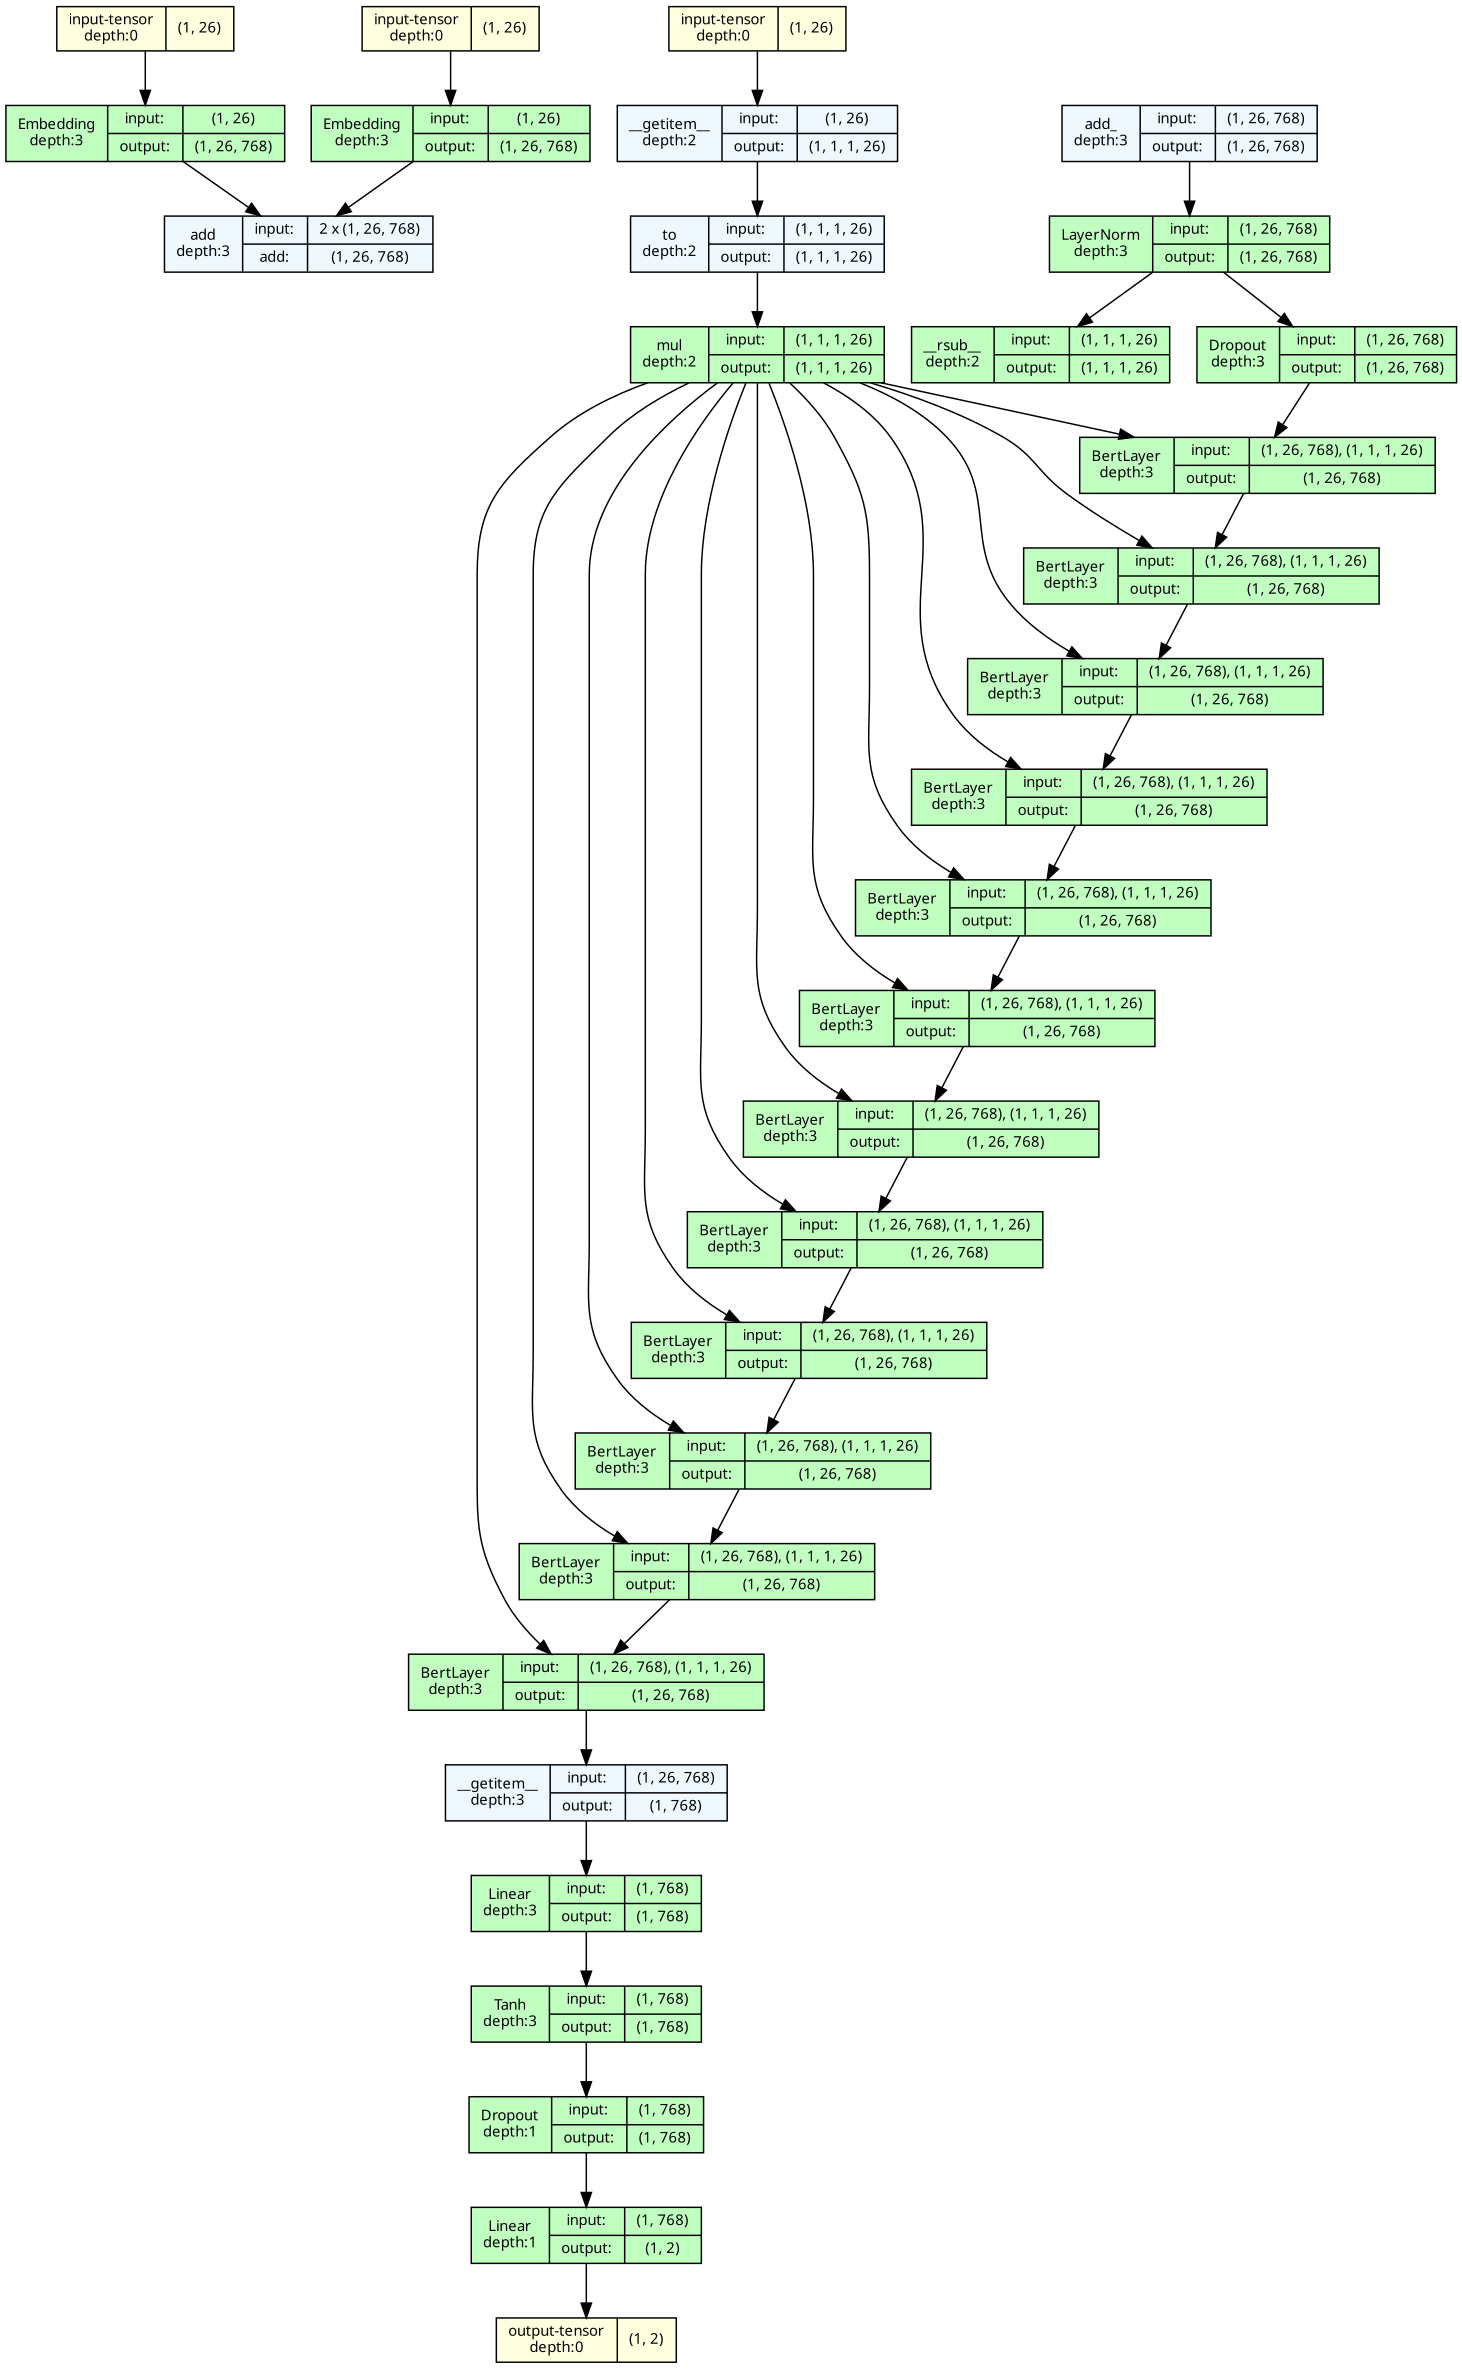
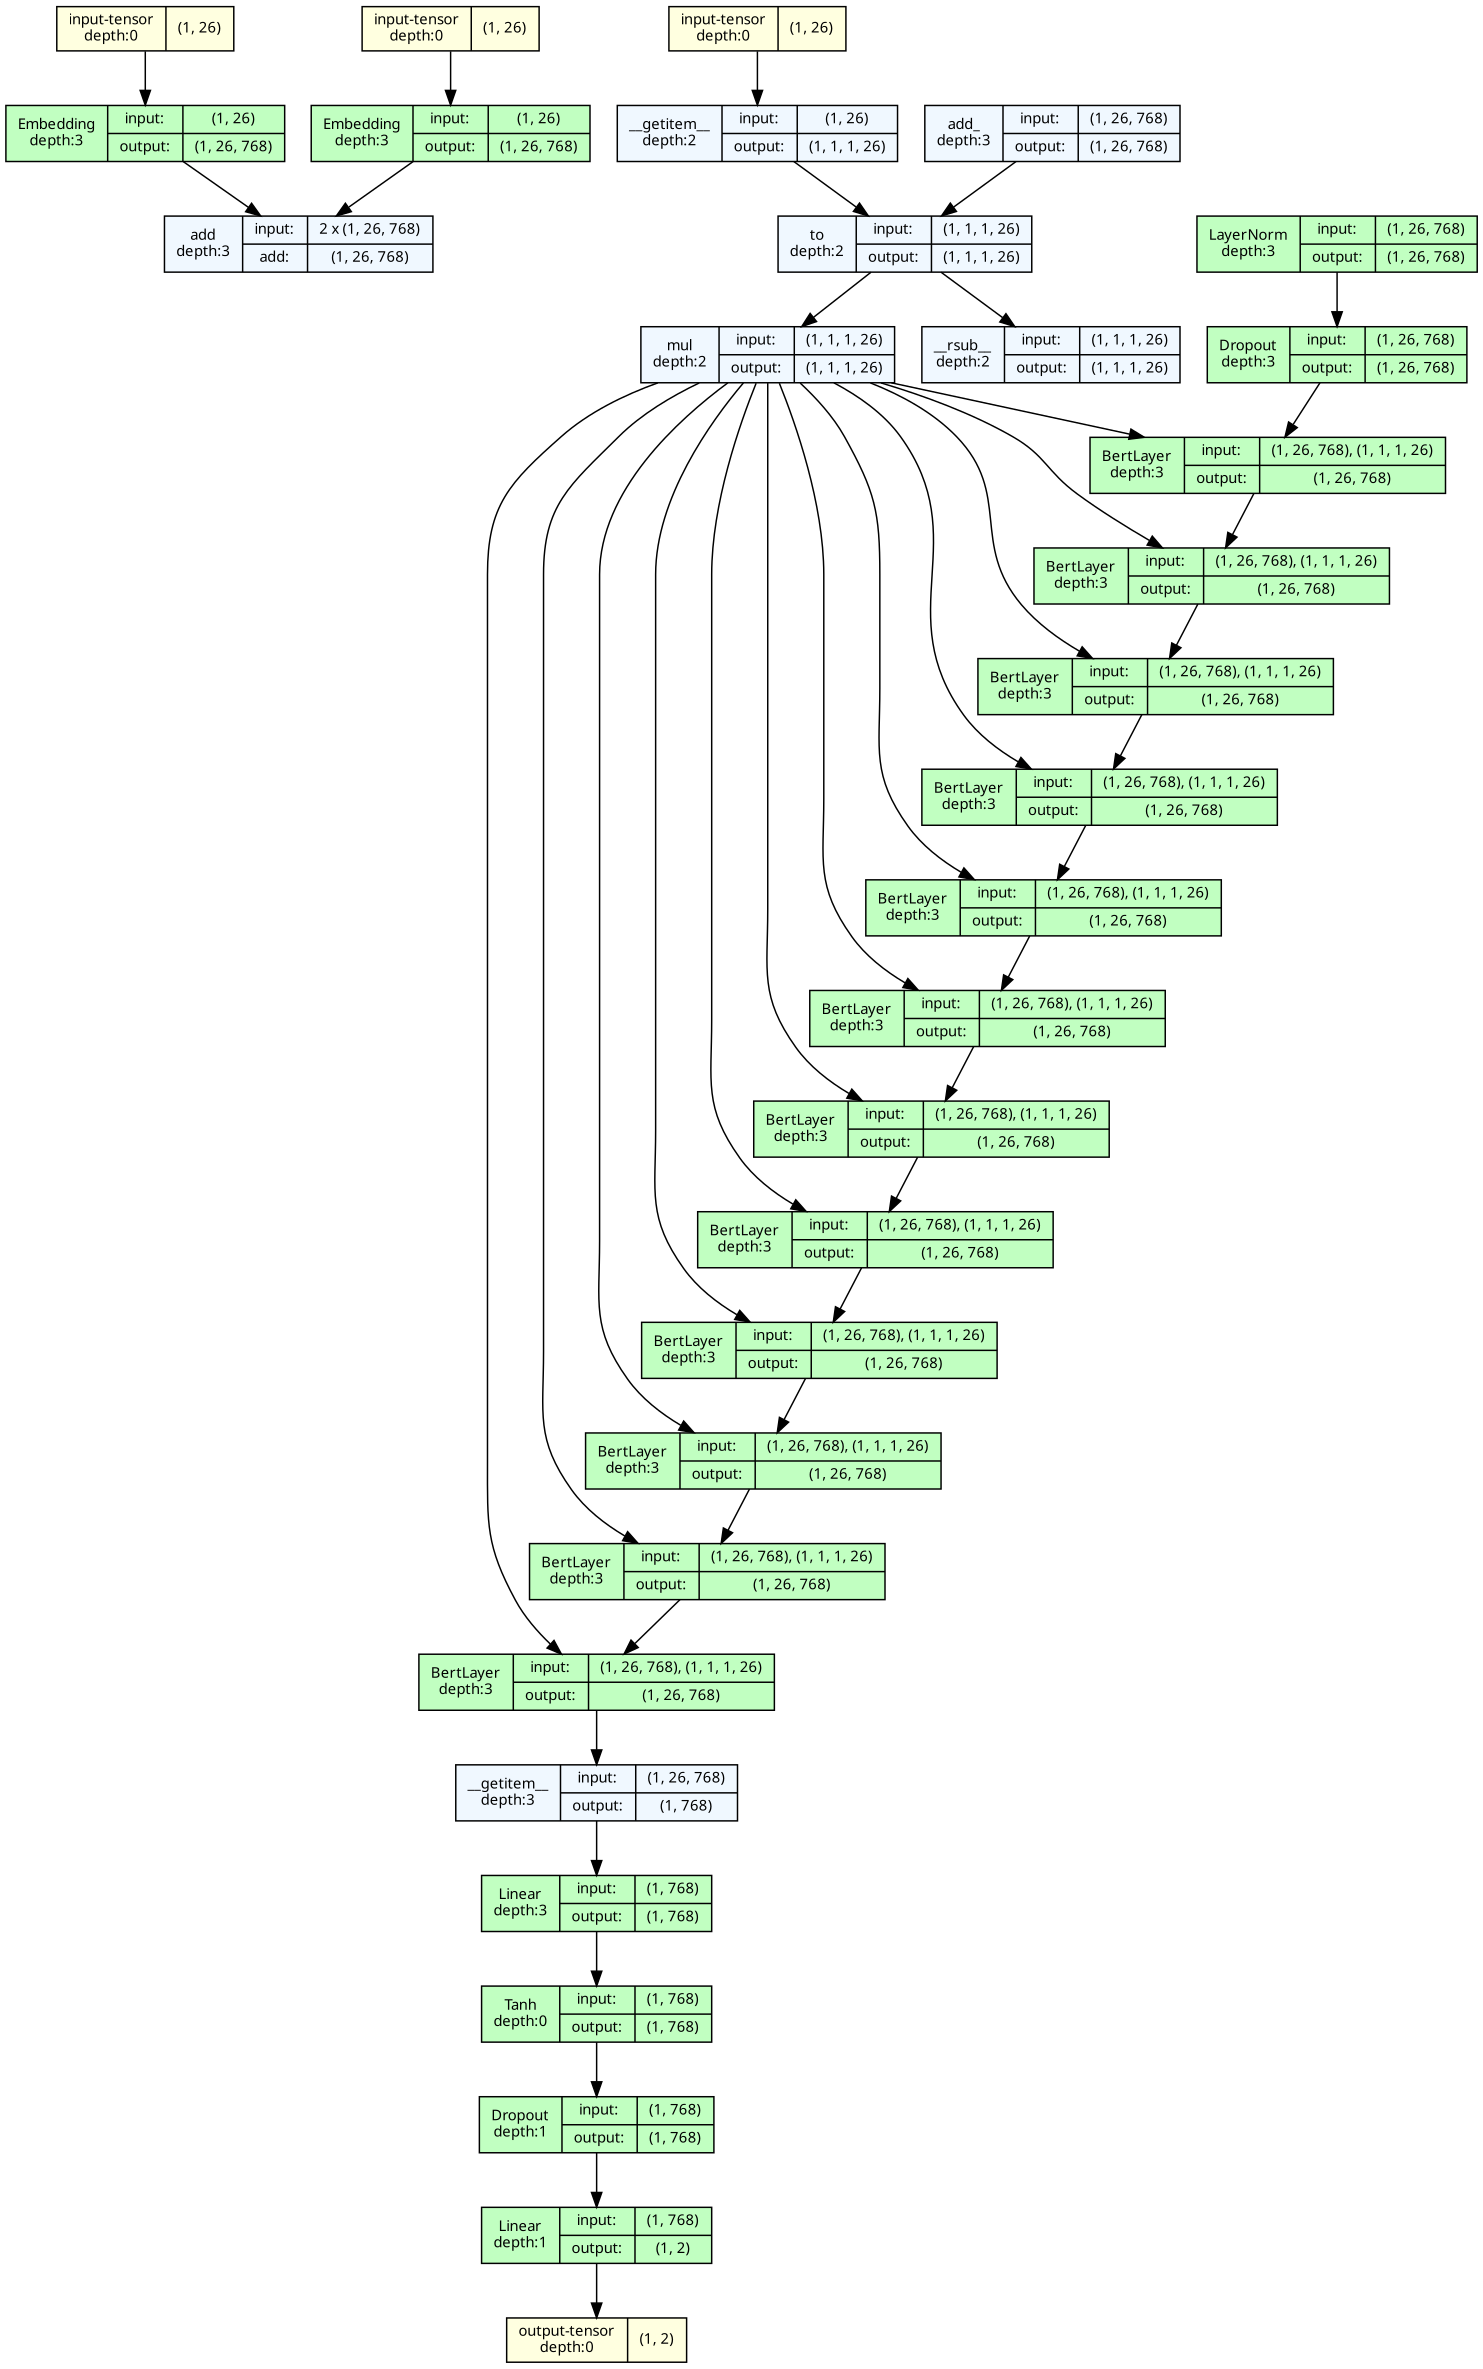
(1190, 181) -> (985, 184)
(1121, 295) -> (972, 295)
(757, 355) -> (768, 355)
(1041, 355) -> (1051, 355)
(510, 2021) -> (521, 2021)
